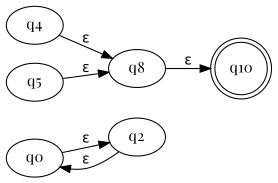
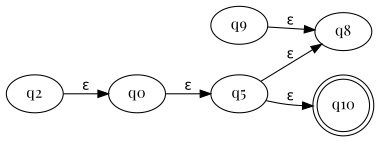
(35, 25) -> (239, 25)
(183, 69) -> (284, 104)
(81, 149) -> (183, 94)
